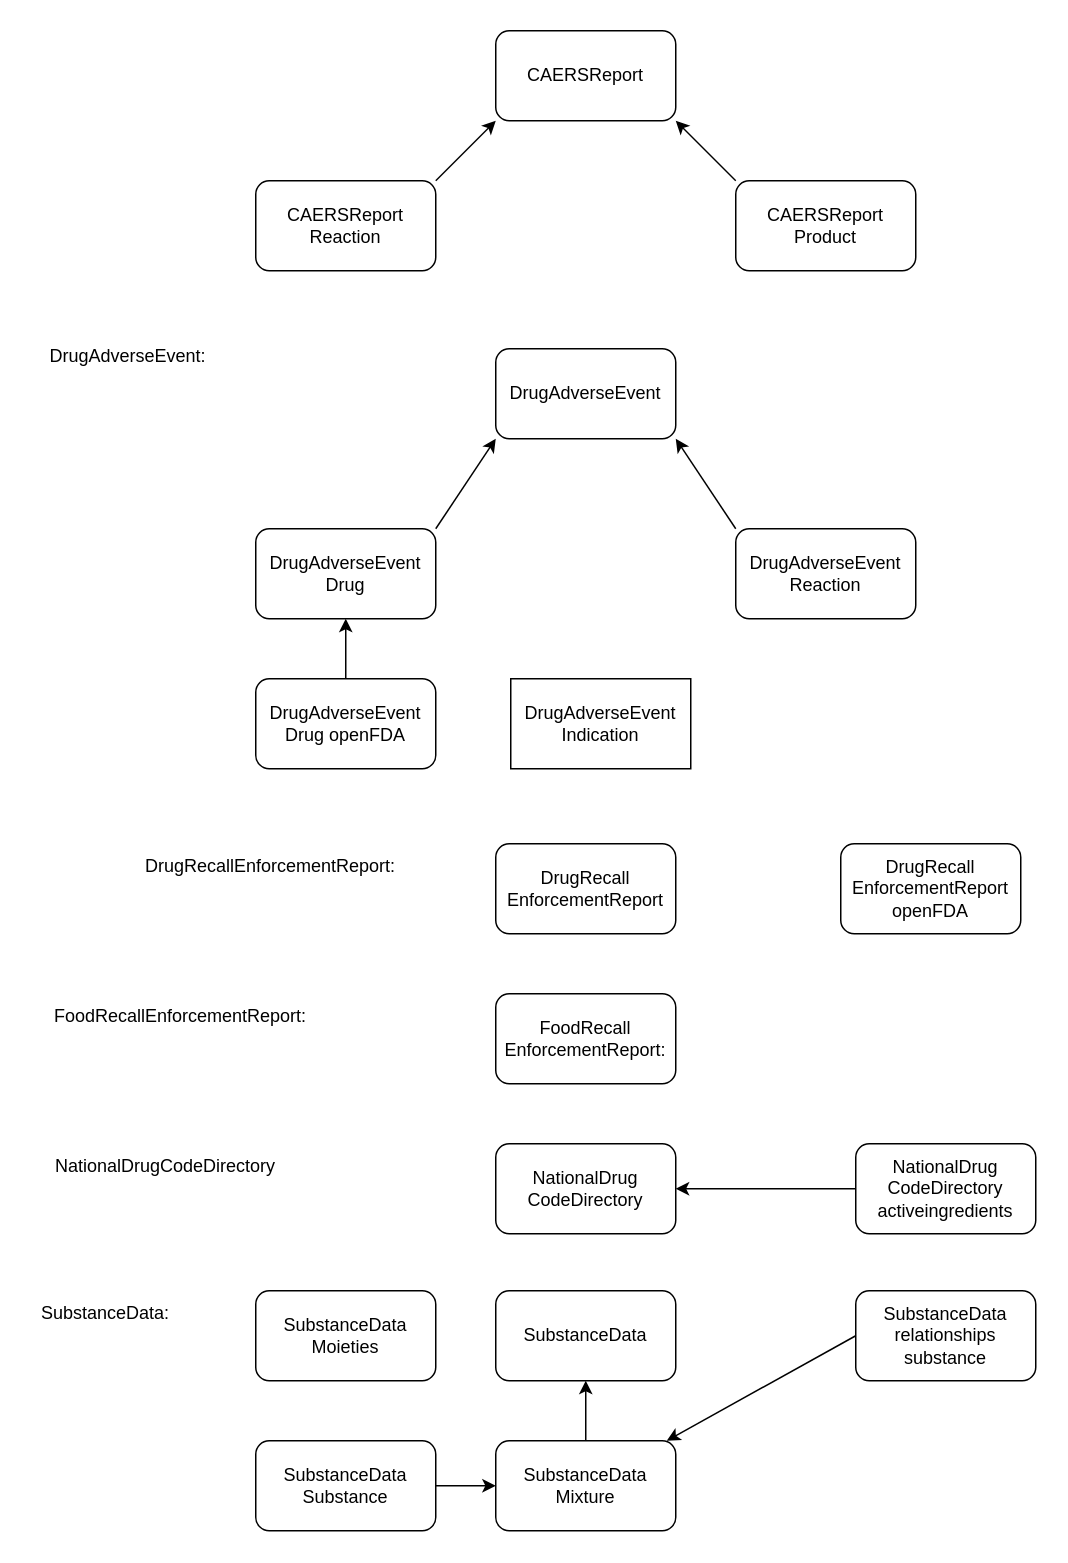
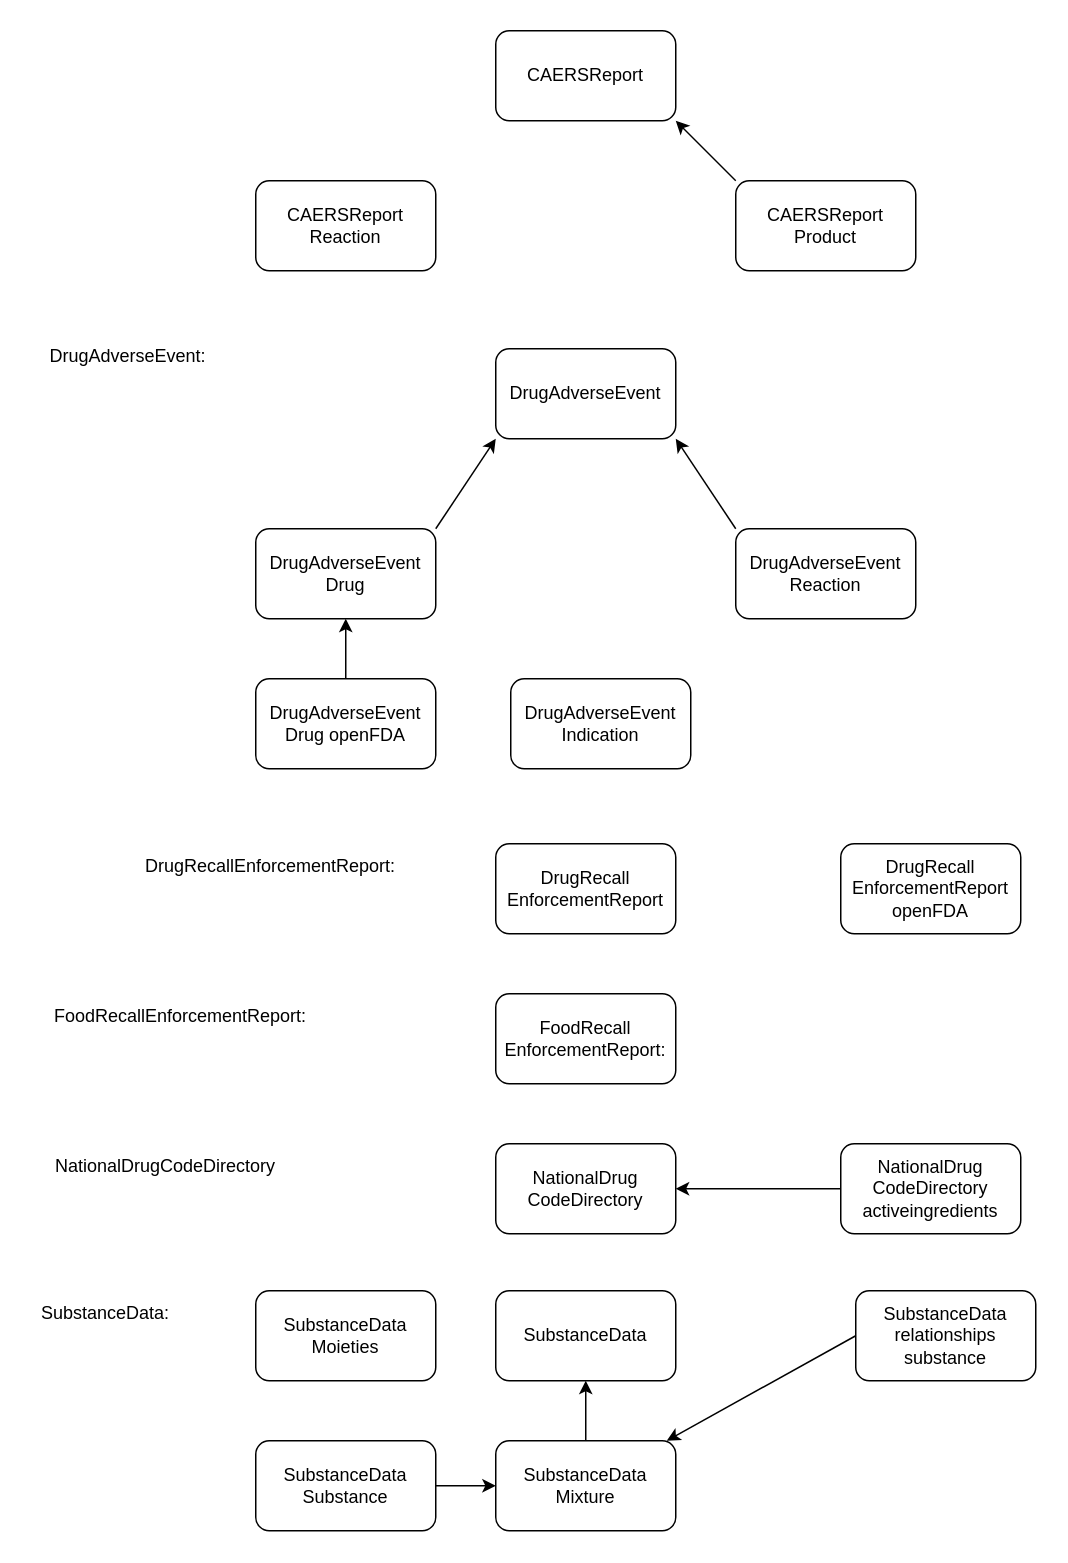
(462, 154) -> none
(601, 724) -> (601, 724)
(946, 1189) -> (931, 1189)
